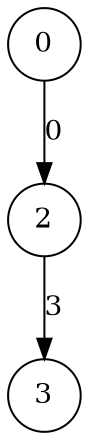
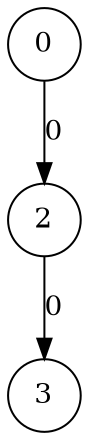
(54, 308) -> (54, 308)
